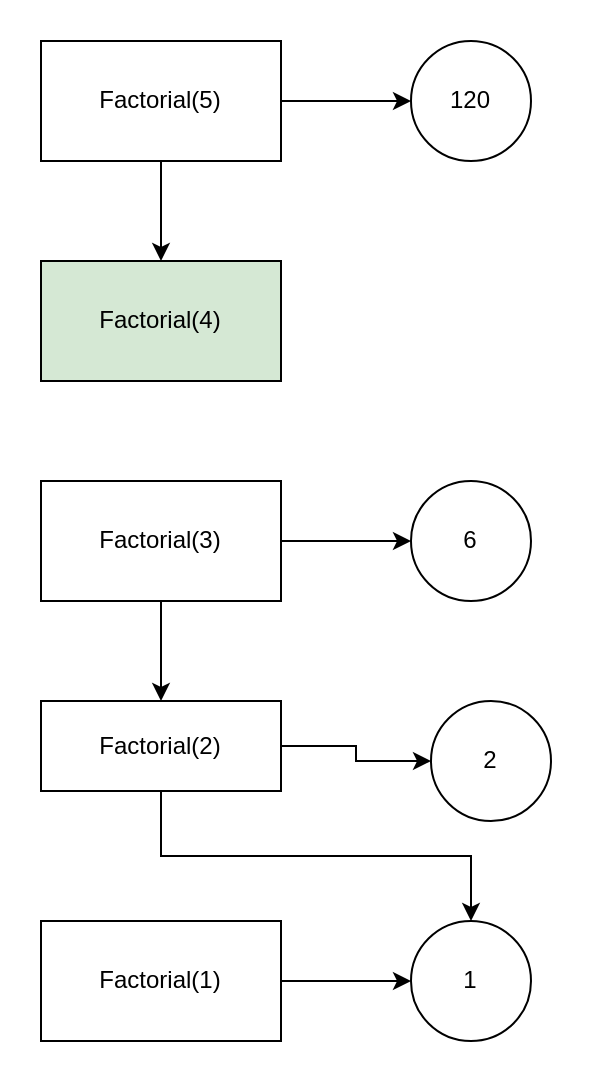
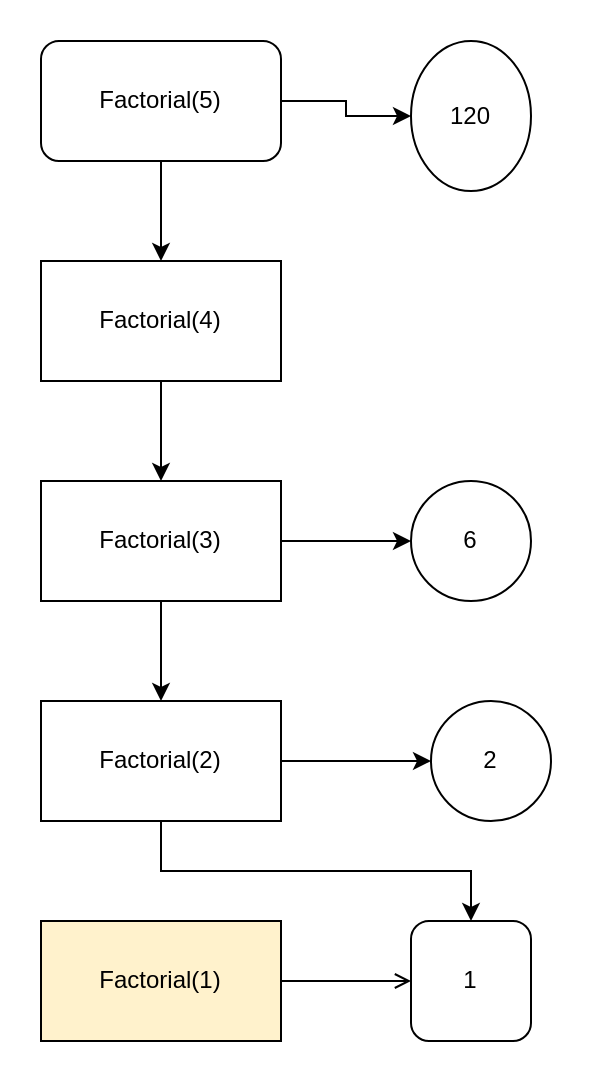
(161, 101) -> (161, 101)
(471, 101) -> (471, 116)
(161, 321) -> (161, 321)
none -> (161, 424)
(161, 746) -> (161, 761)
(161, 981) -> (161, 981)
(396, 981) -> (398, 981)
(471, 981) -> (471, 981)
